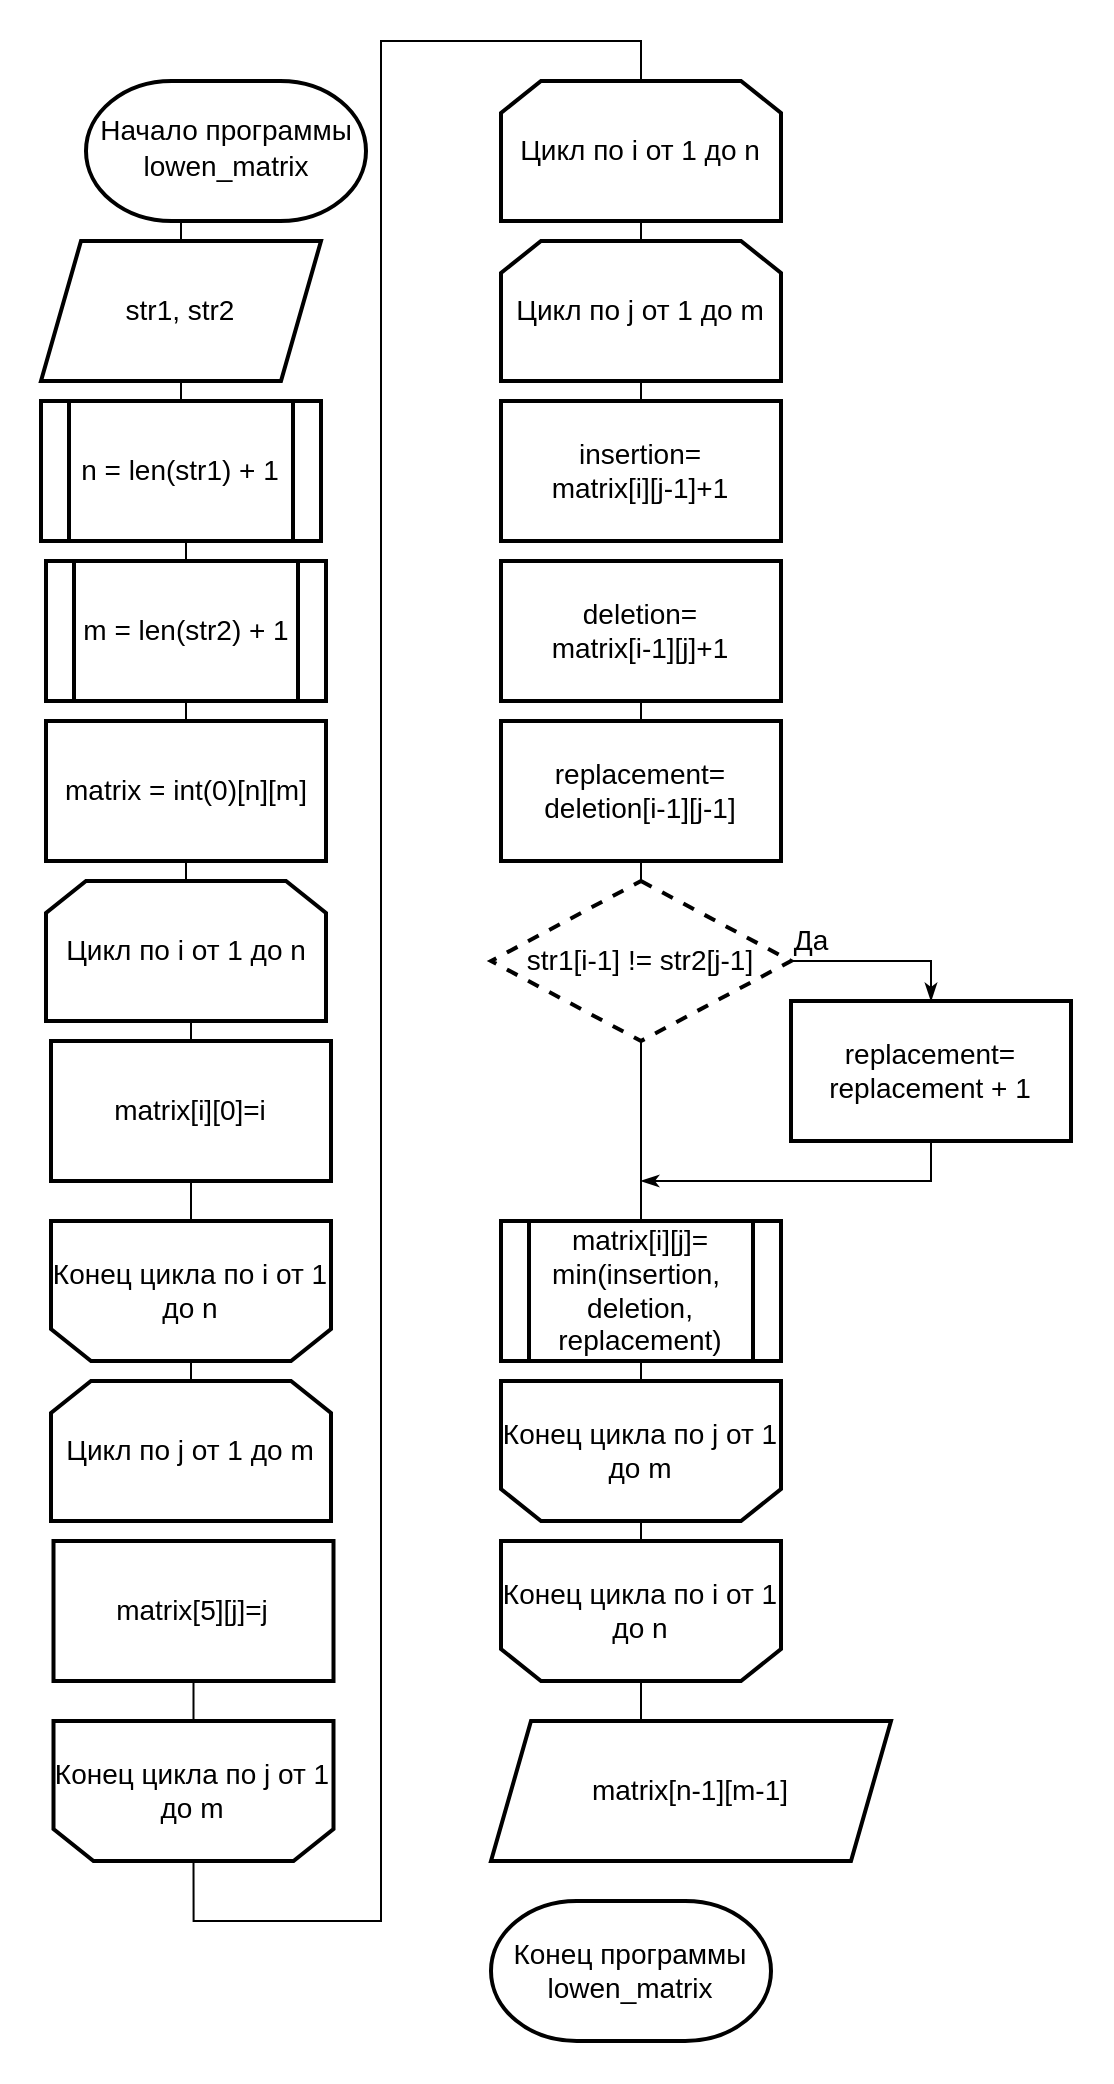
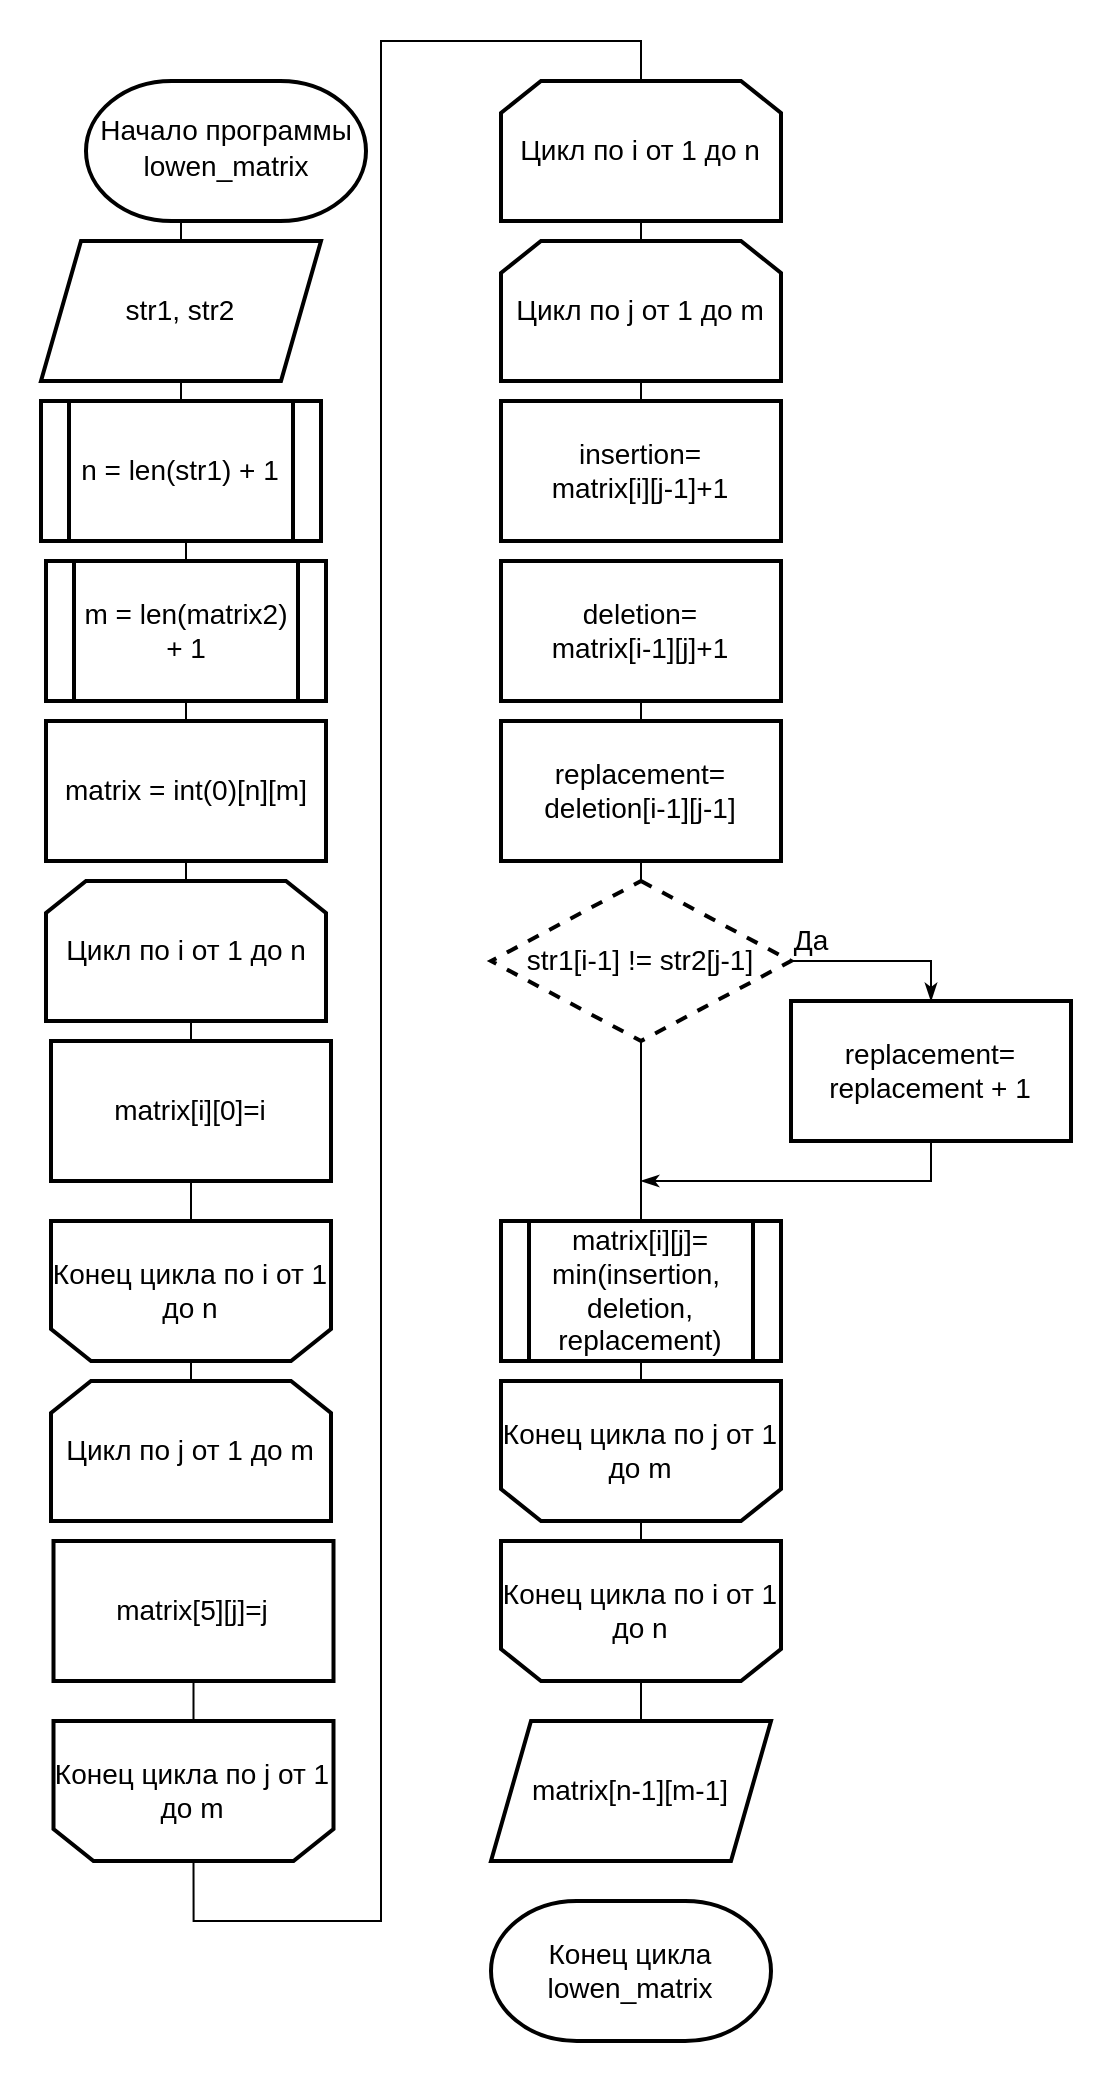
(187, 631) -> (187, 631)
(691, 1791) -> (631, 1791)
(631, 1971) -> (631, 1971)
